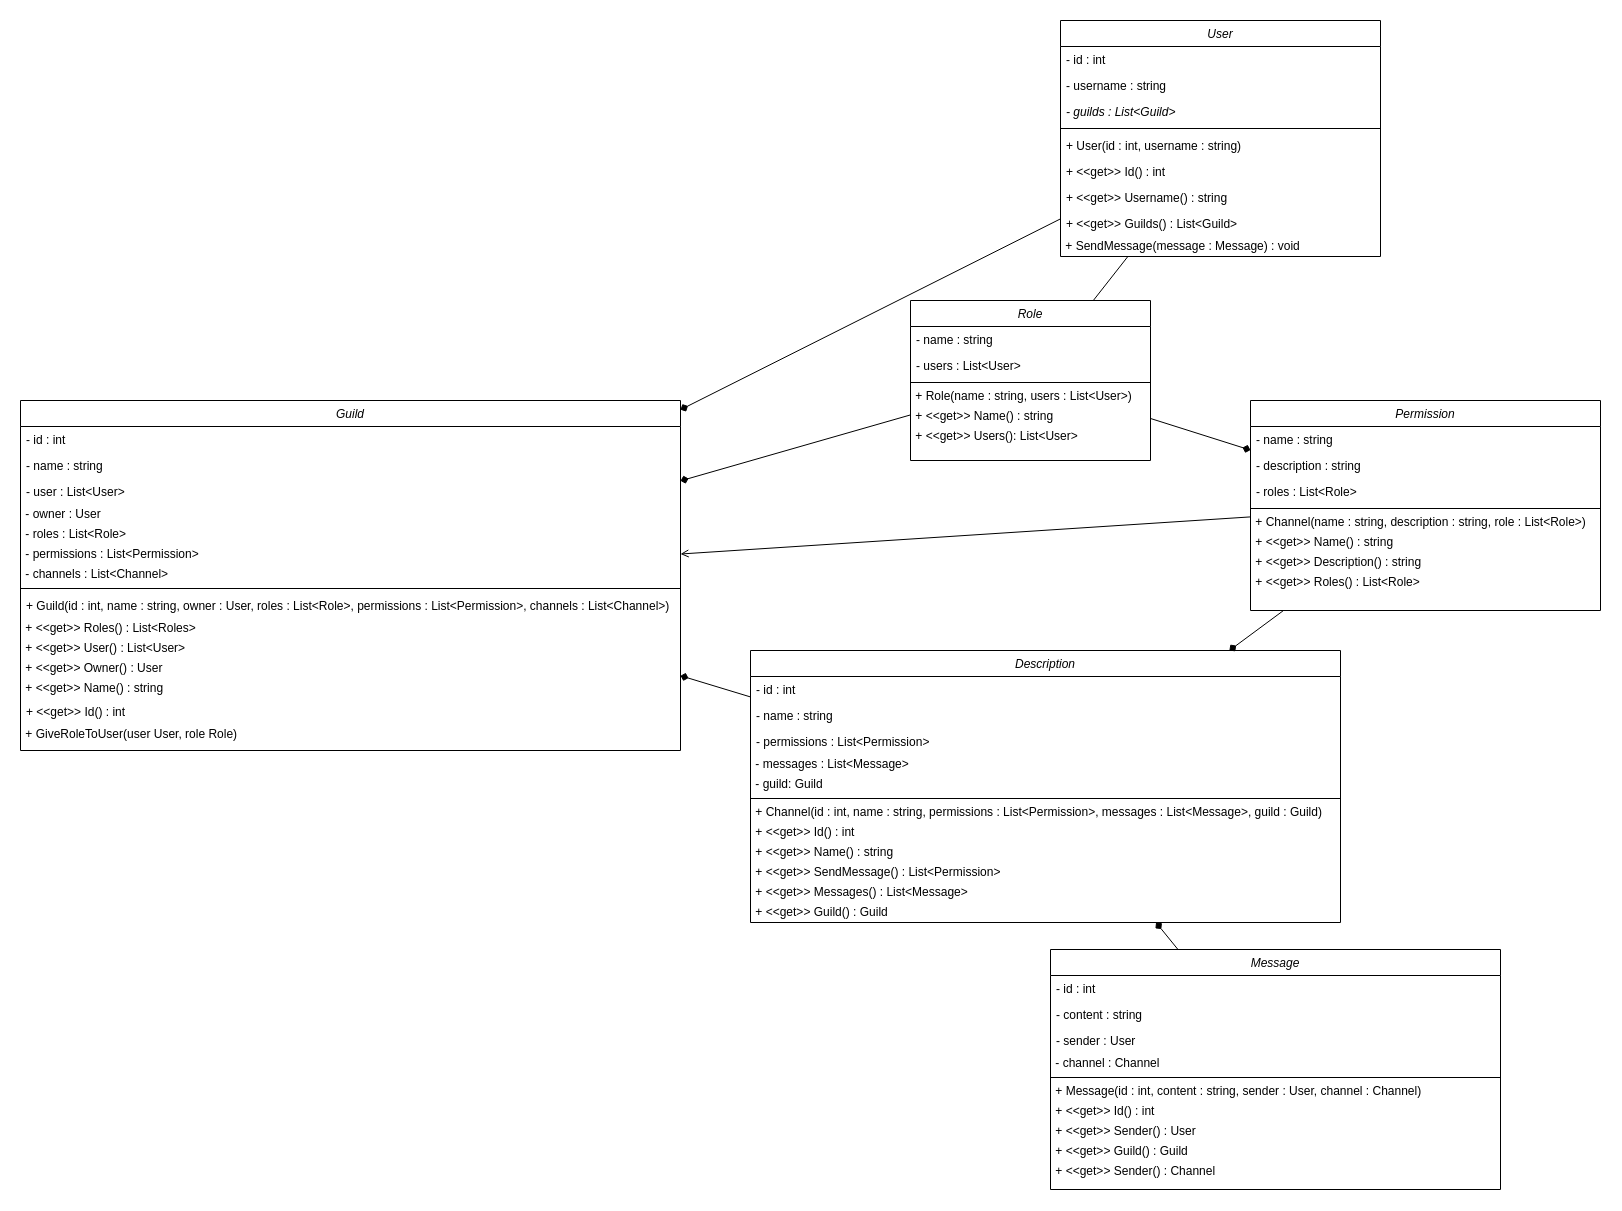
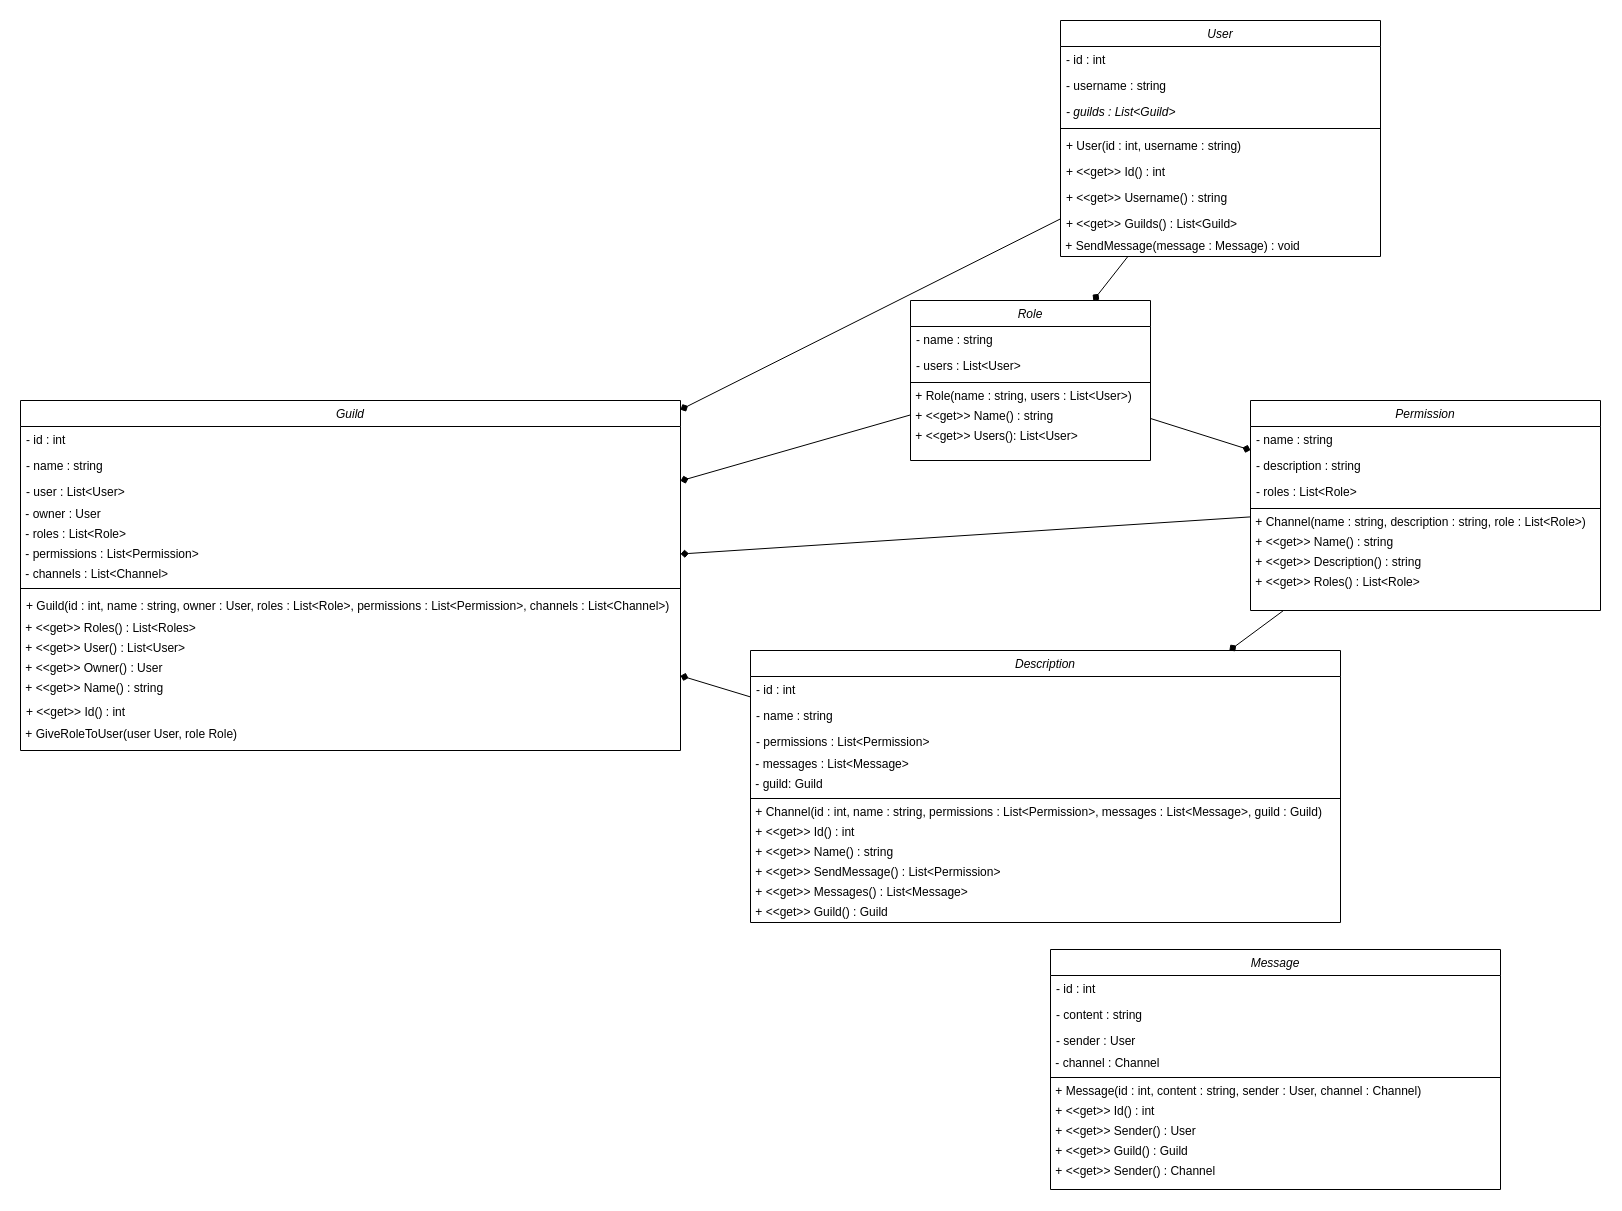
(1096, 297) -> (1099, 294)
(686, 554) -> (689, 553)
(1170, 939) -> none
